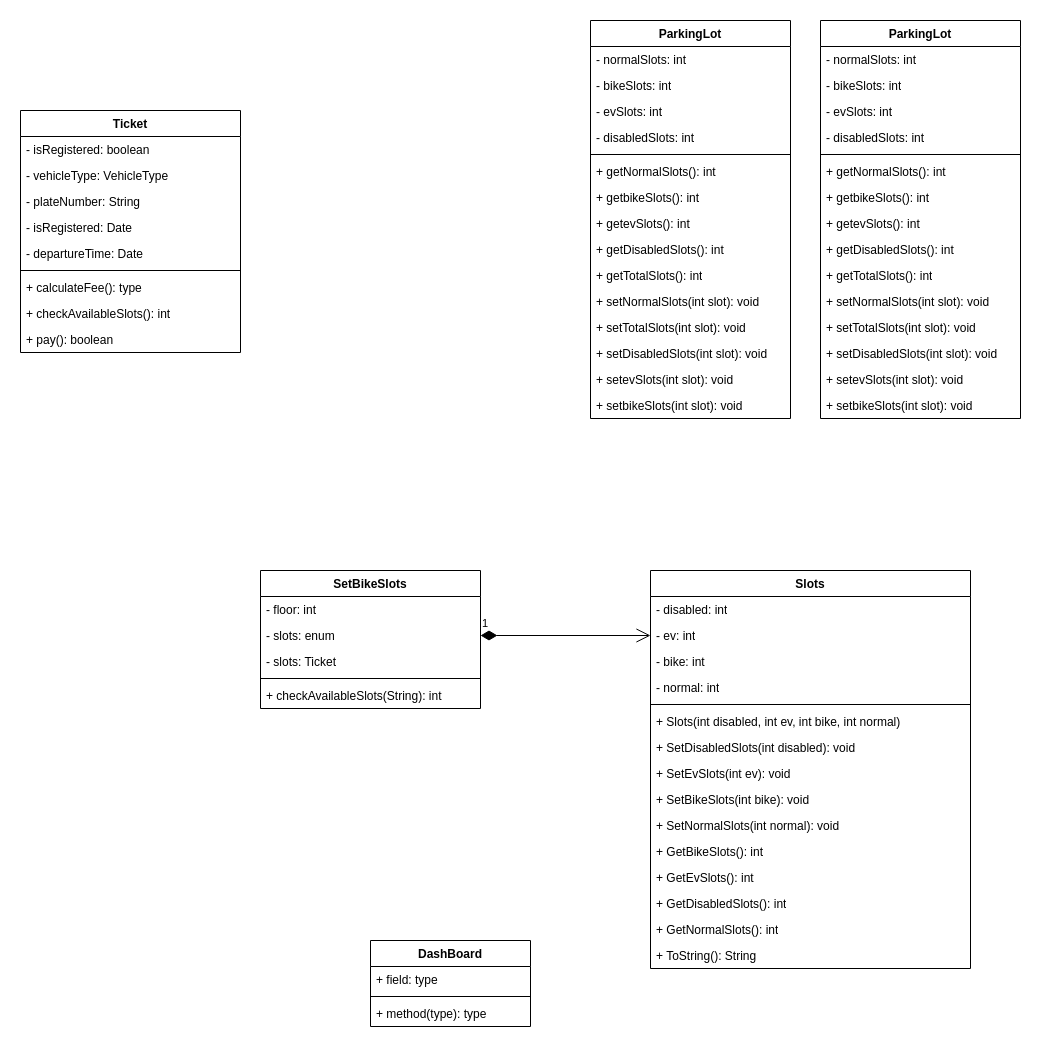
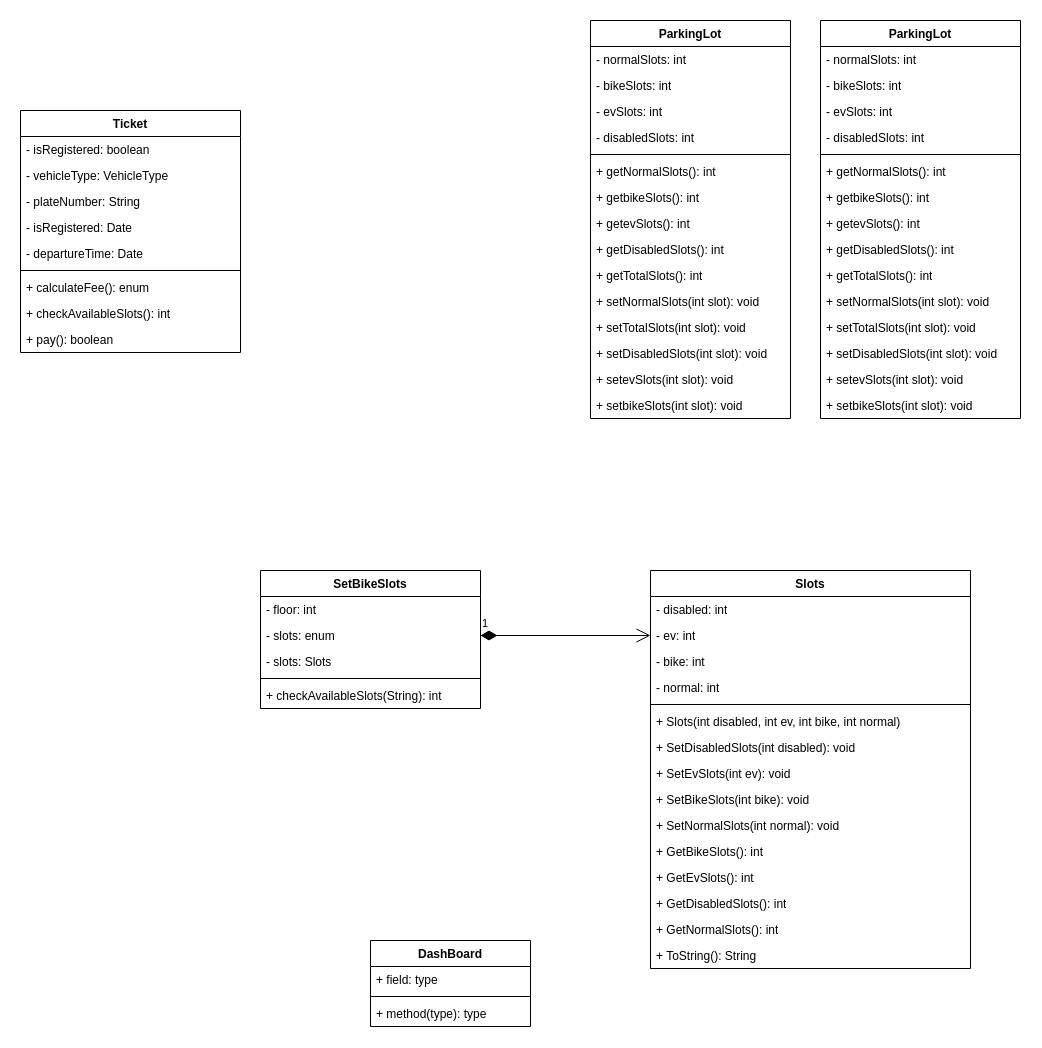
(93, 289) -> (93, 289)
(309, 663) -> (306, 663)
